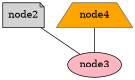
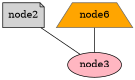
(95, 15) -> (95, 15)
